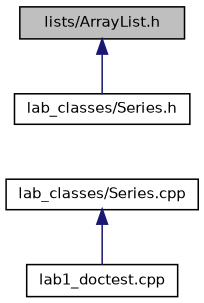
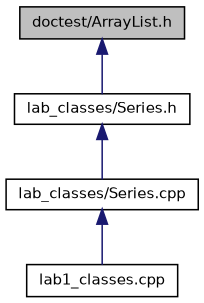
(102, 23) -> (102, 23)
none -> (102, 160)
(102, 281) -> (102, 281)
